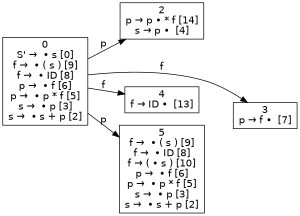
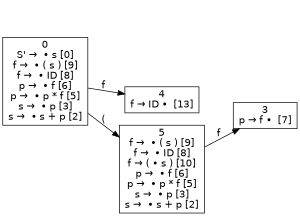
(162, 21) -> none
(167, 74) -> (219, 140)
(104, 120) -> (104, 120)
